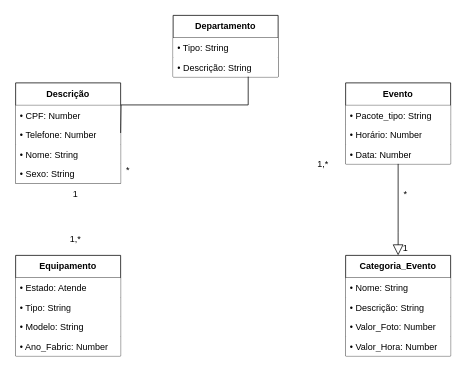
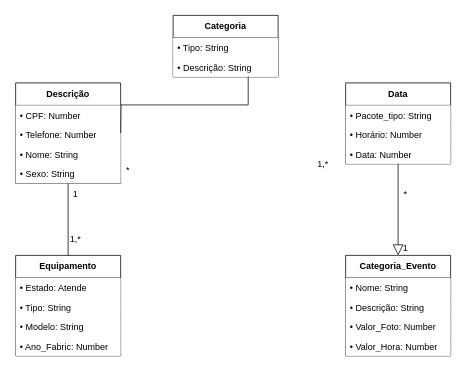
(225, 27) -> (225, 27)
(398, 94) -> (398, 94)
none -> (68, 220)
